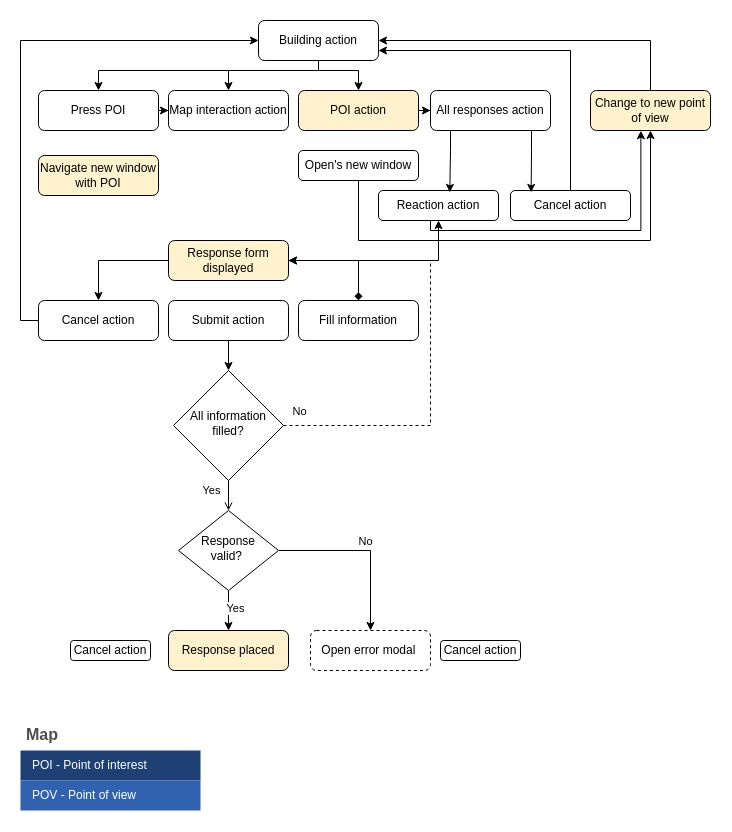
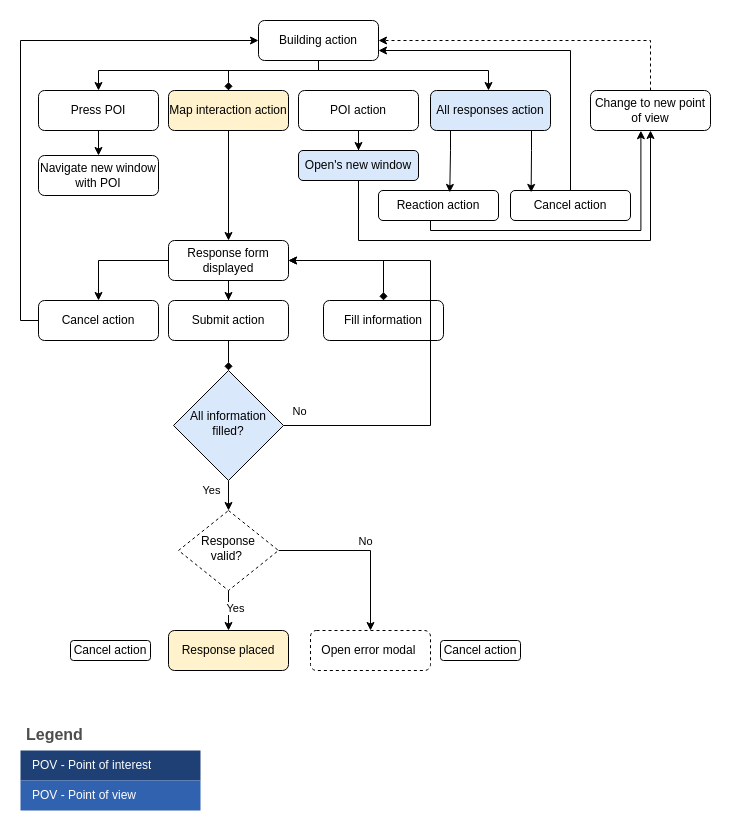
(542, 41) -> (542, 41)
none -> (431, 71)
(359, 78) -> none
(229, 82) -> (229, 82)
(164, 111) -> (99, 147)
(229, 111) -> (229, 111)
(359, 111) -> (359, 111)
(425, 111) -> (359, 145)
(491, 111) -> (491, 111)
(651, 111) -> (651, 111)
(359, 166) -> (359, 166)
(99, 176) -> (99, 176)
none -> (229, 182)
(439, 247) -> (229, 295)
(229, 261) -> (229, 261)
(359, 321) -> (384, 321)
(229, 362) -> (229, 362)
(431, 418) -> (431, 418)
(229, 426) -> (229, 426)
(229, 504) -> (229, 502)
(229, 551) -> (229, 551)
(39, 735) -> (53, 735)
(100, 766) -> (100, 766)
